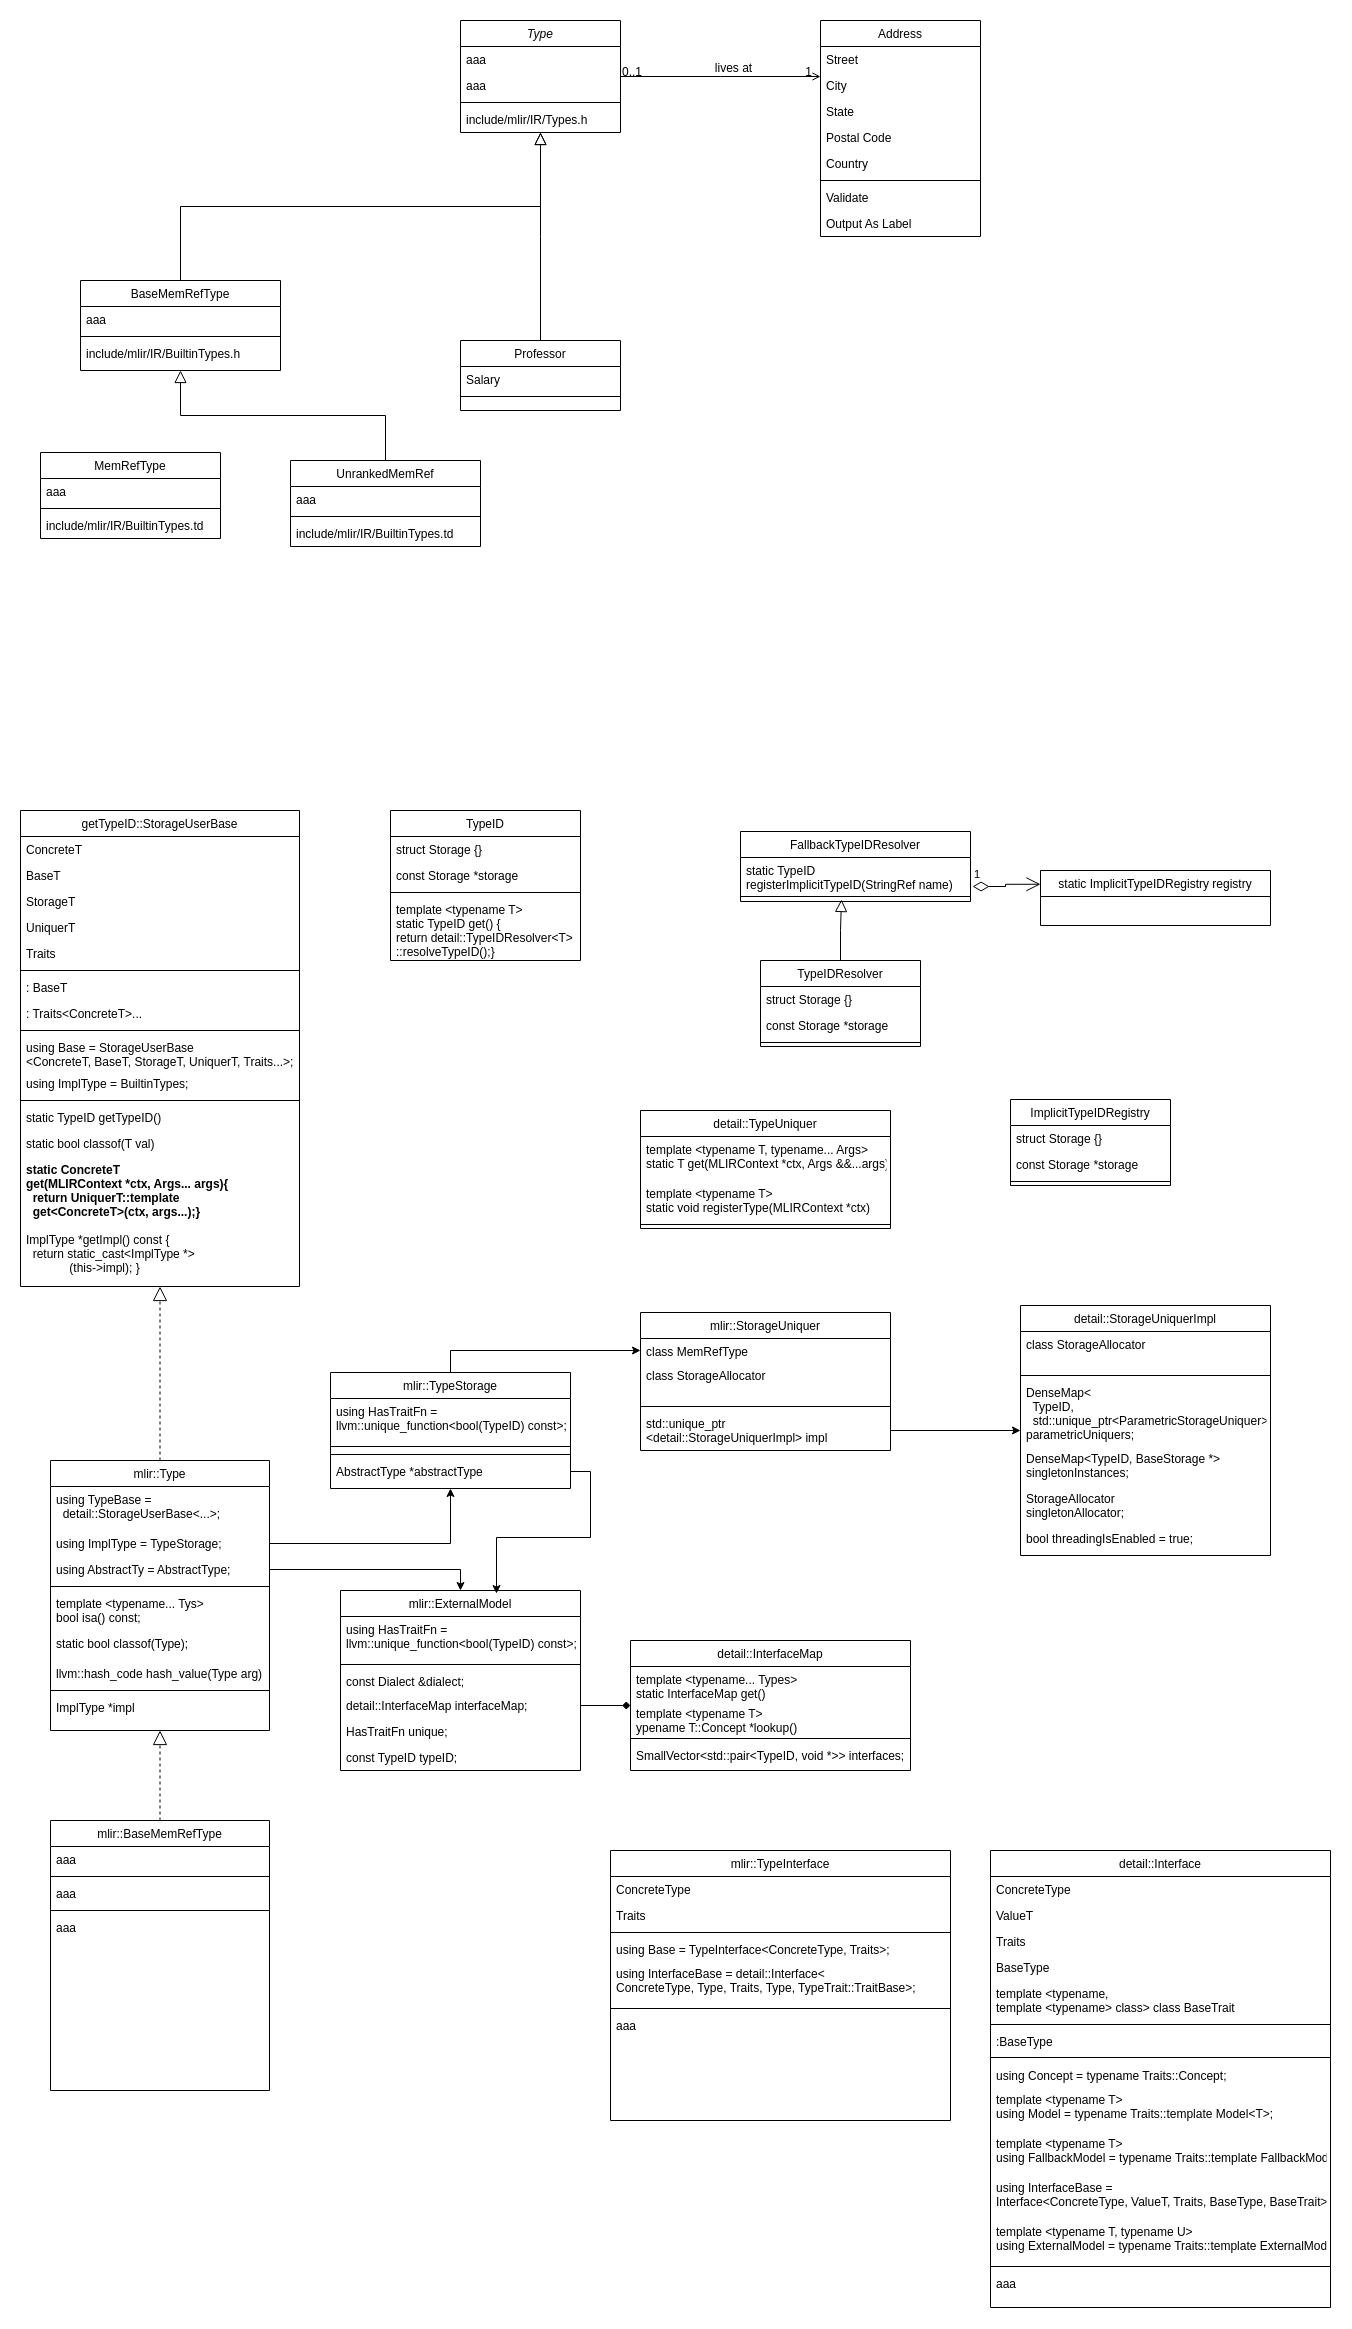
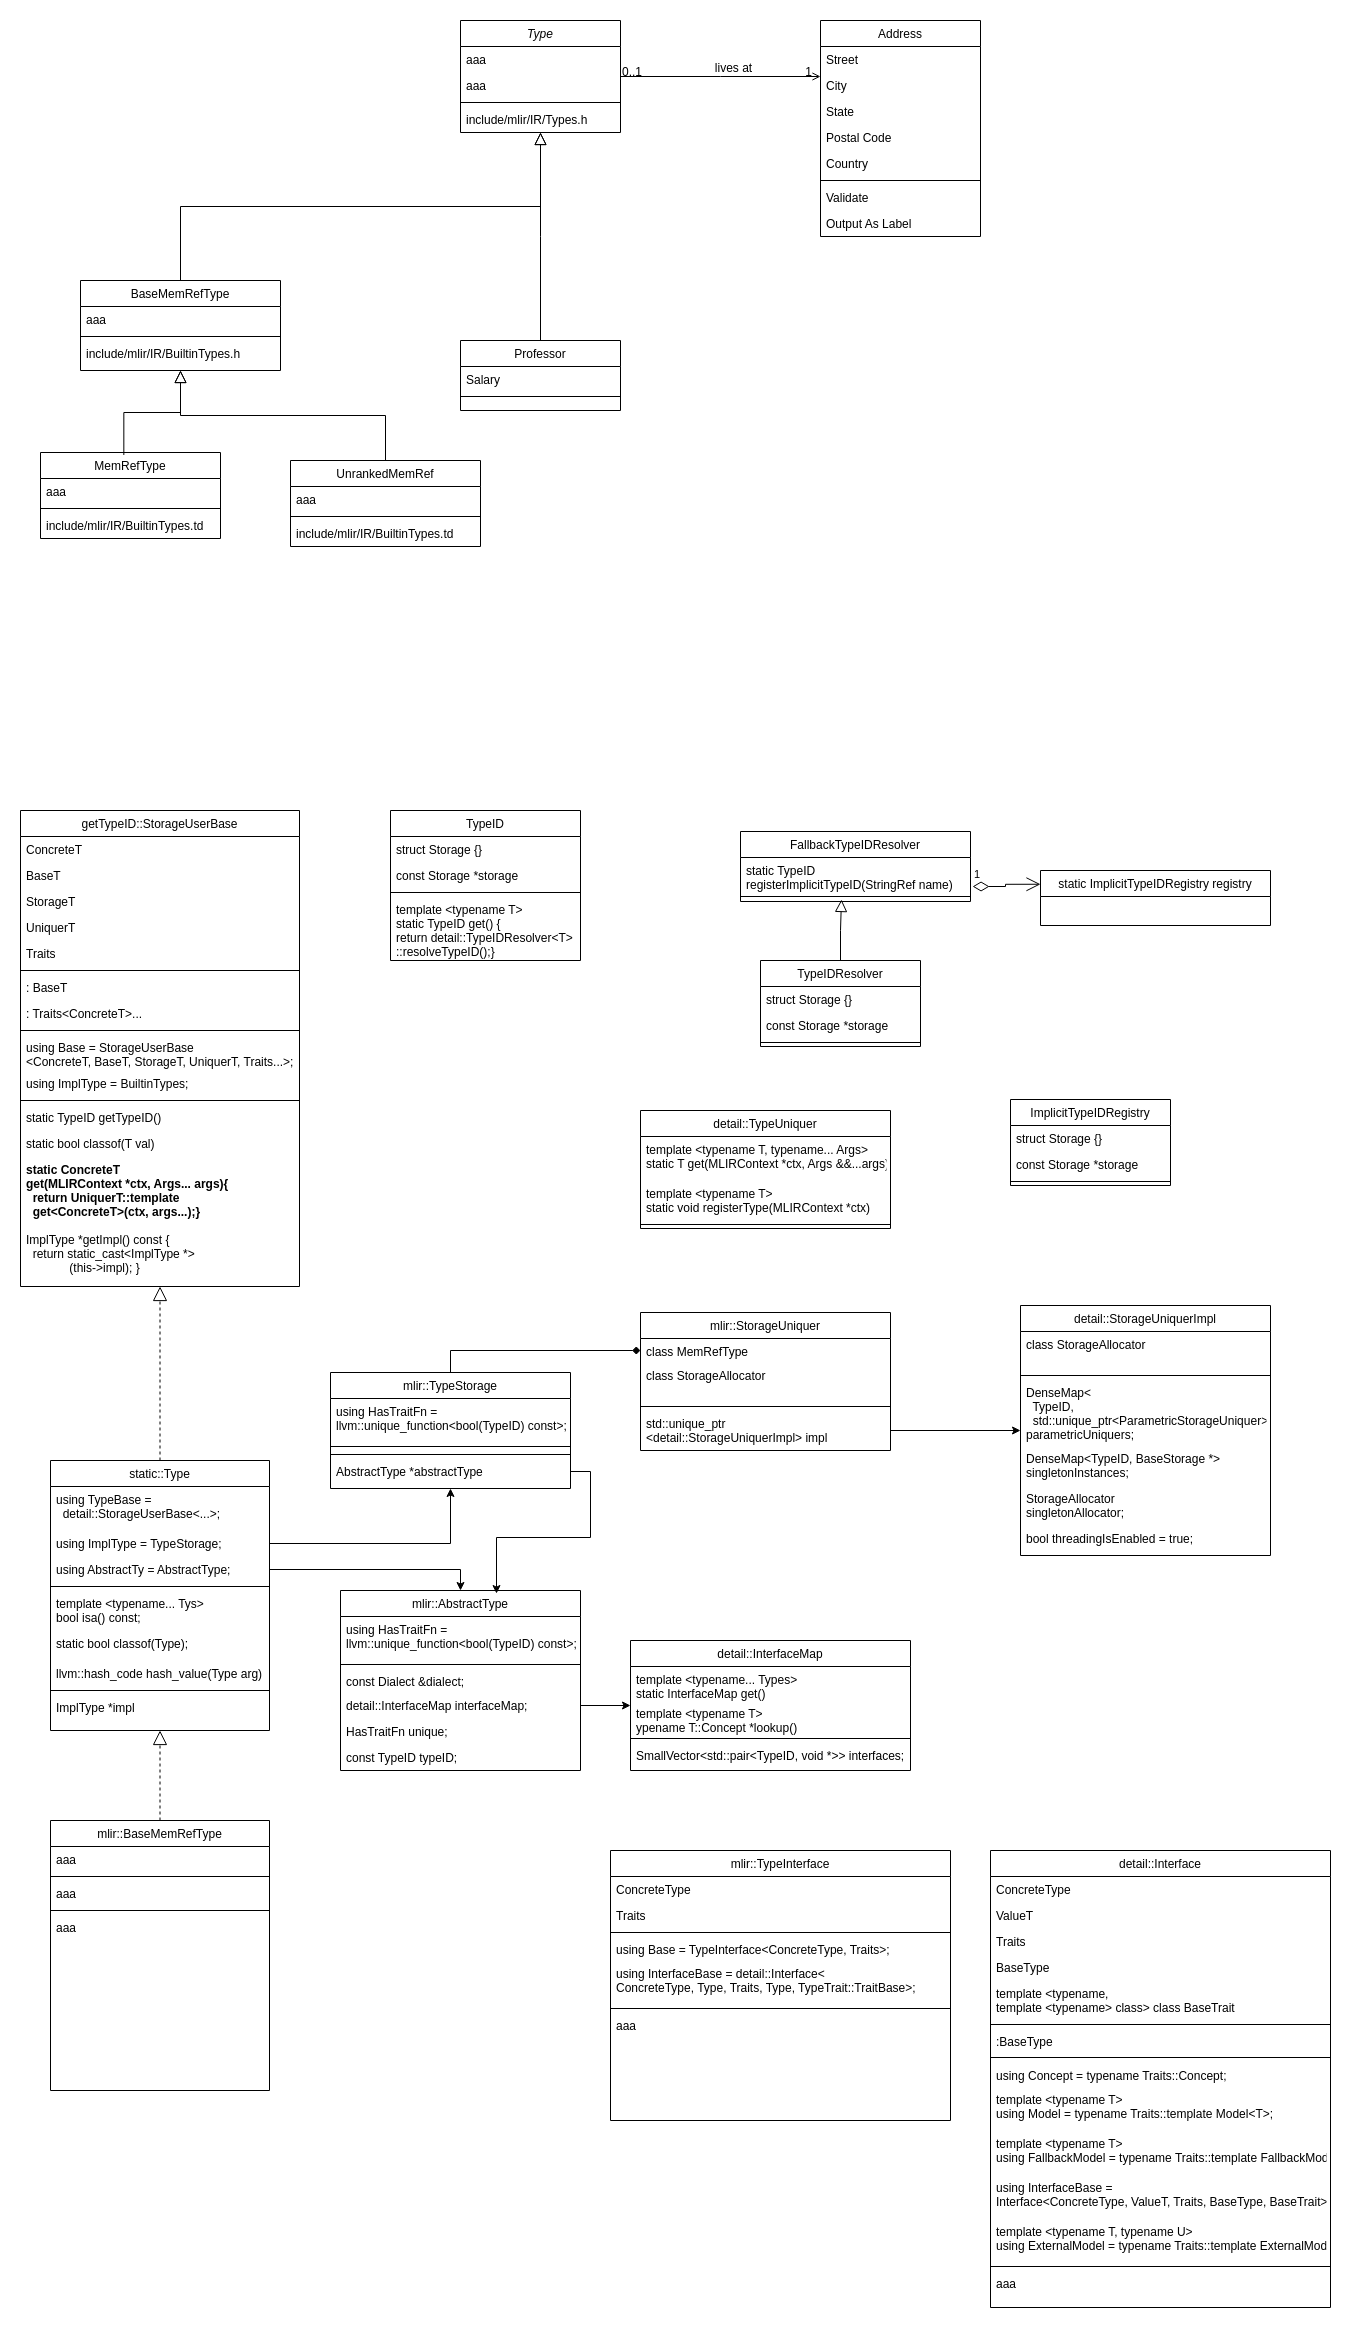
none -> (130, 413)
(632, 1351) -> (632, 1351)
(160, 1474) -> (160, 1474)
(460, 1604) -> (460, 1604)
(621, 1706) -> (622, 1706)
